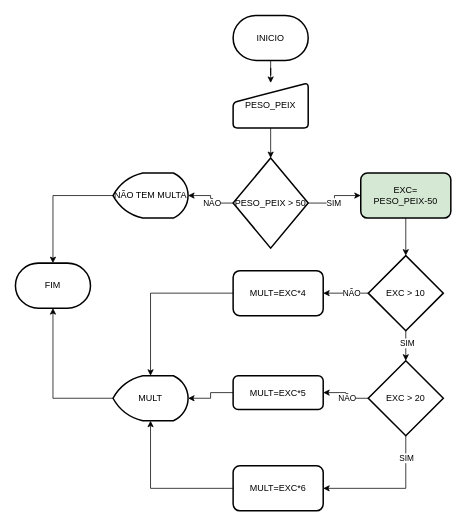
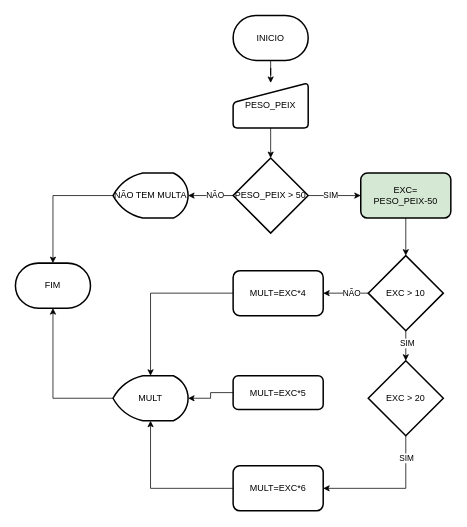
(270, 203) -> (270, 195)
(345, 398) -> none
